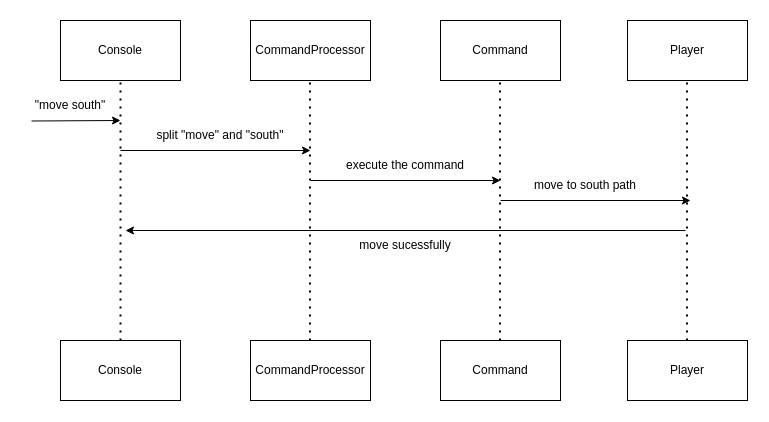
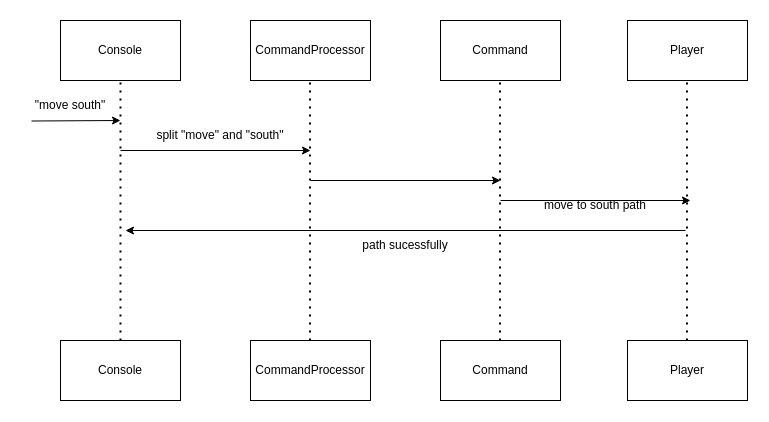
(406, 166) -> none
(586, 186) -> (596, 206)
(406, 246) -> (406, 246)
